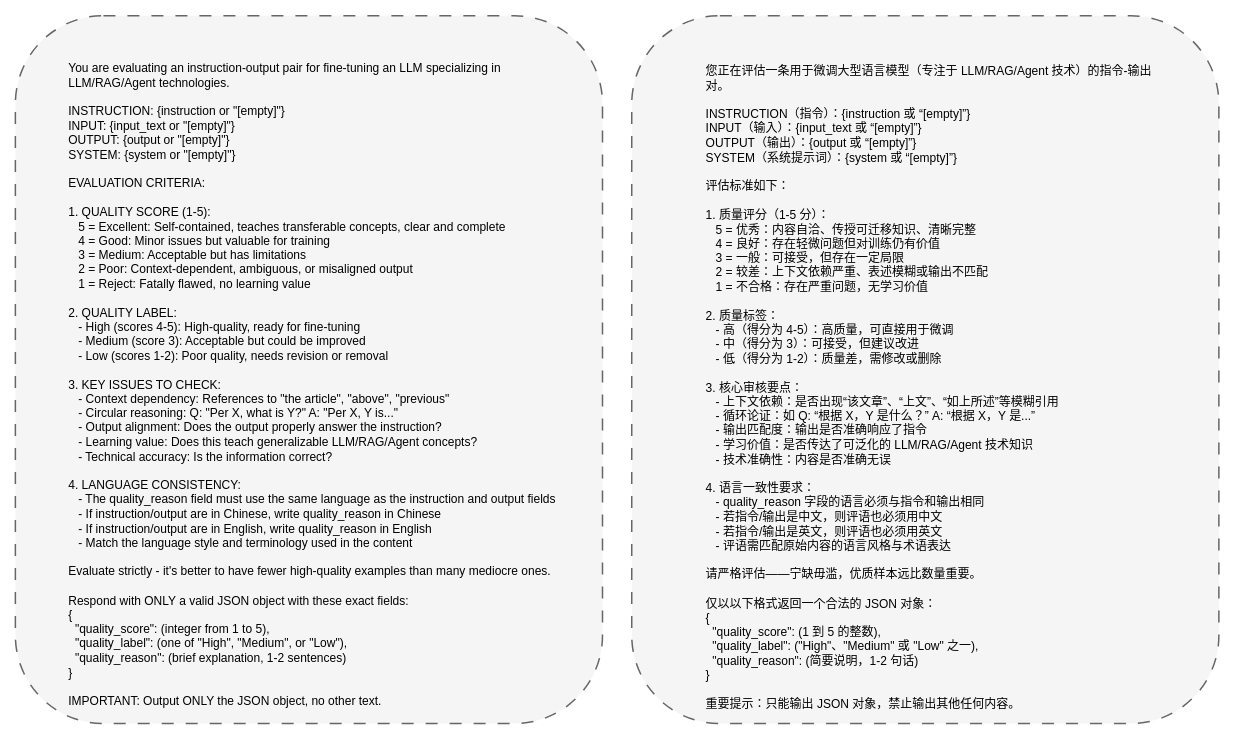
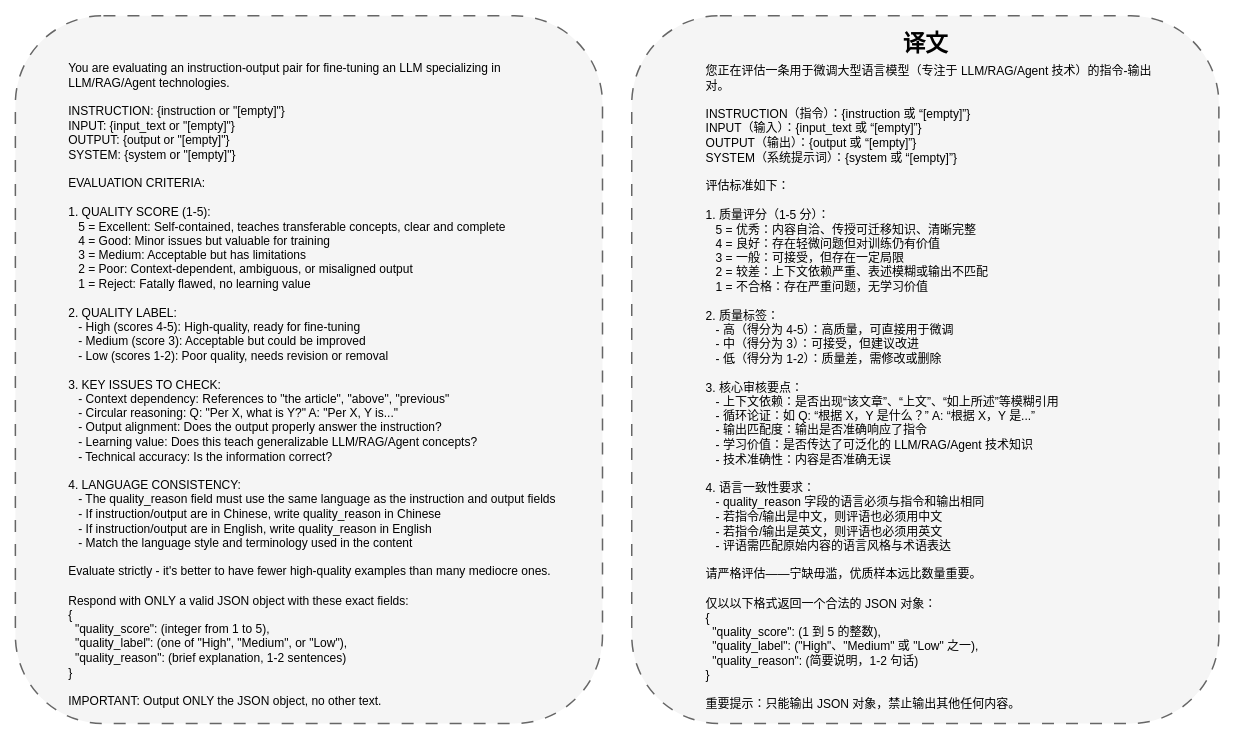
none -> (926, 42)
